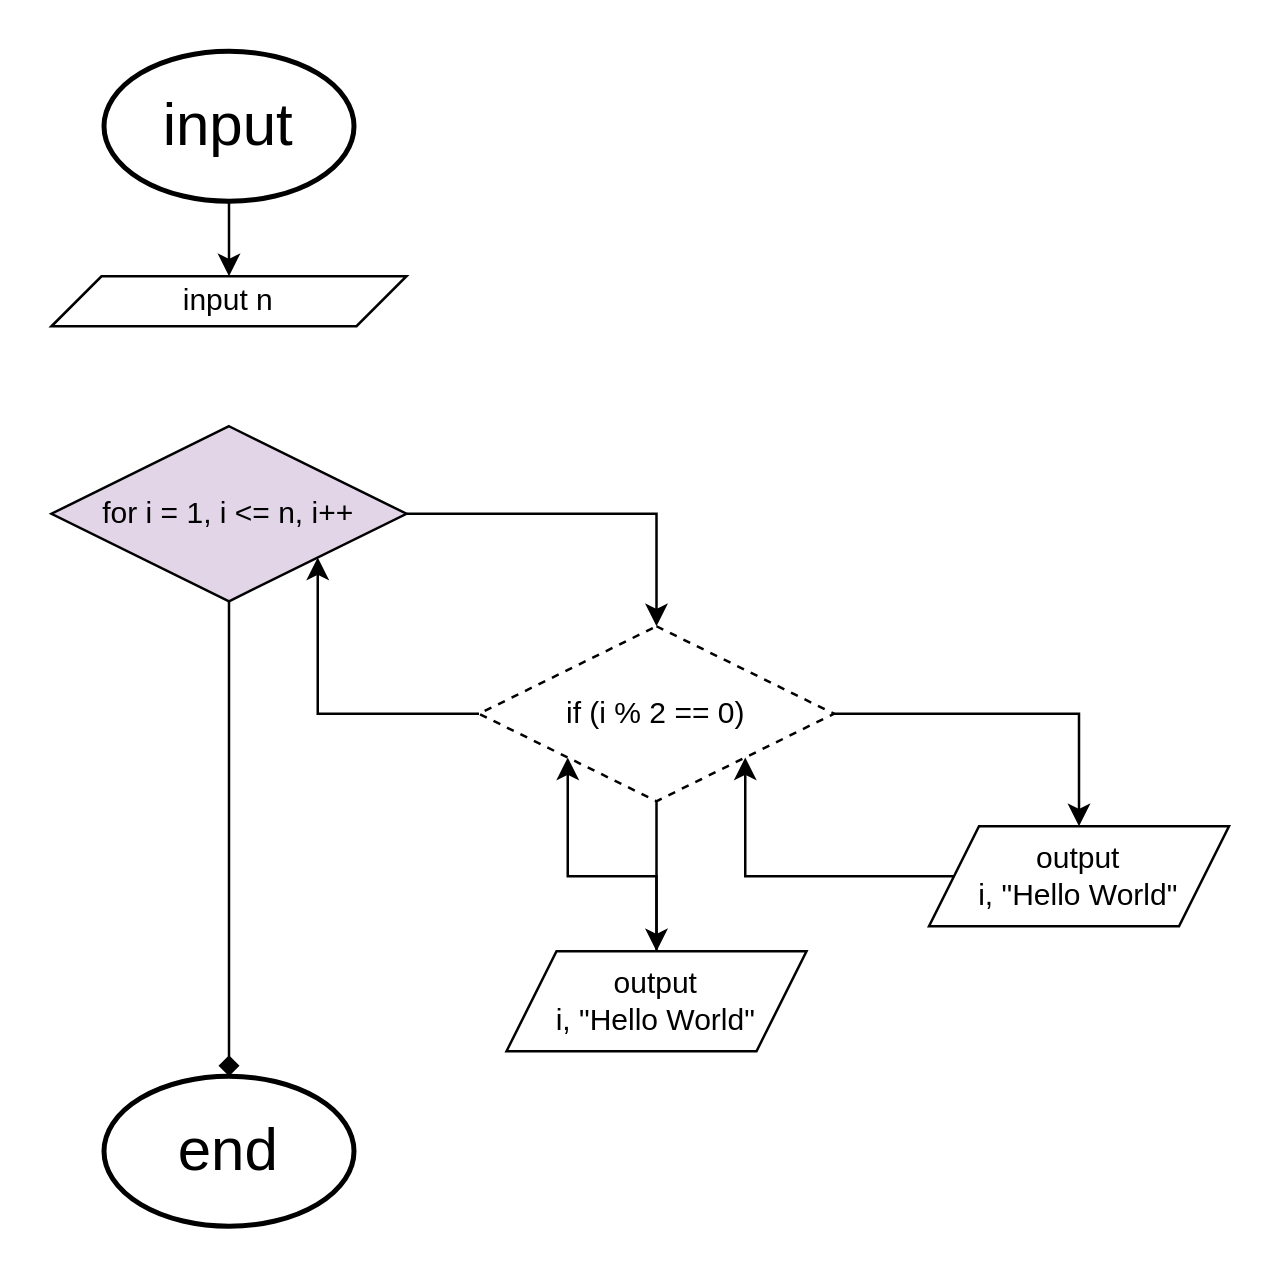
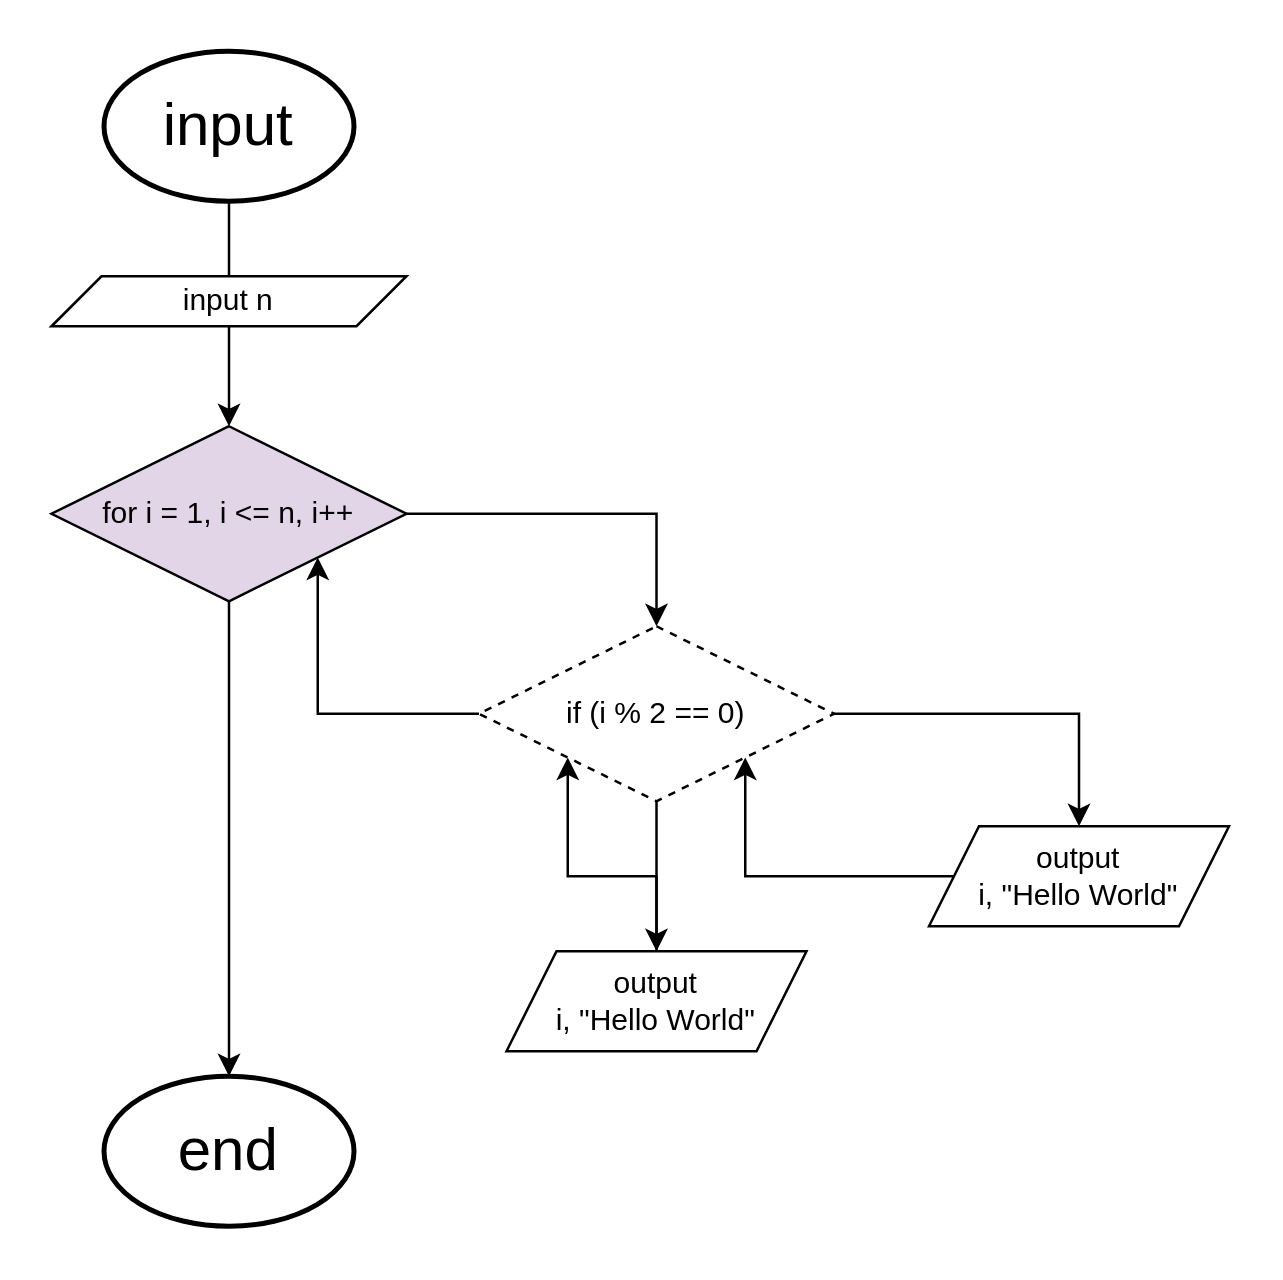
(229, 258) -> (229, 265)
none -> (229, 368)
(229, 1056) -> (229, 1057)
